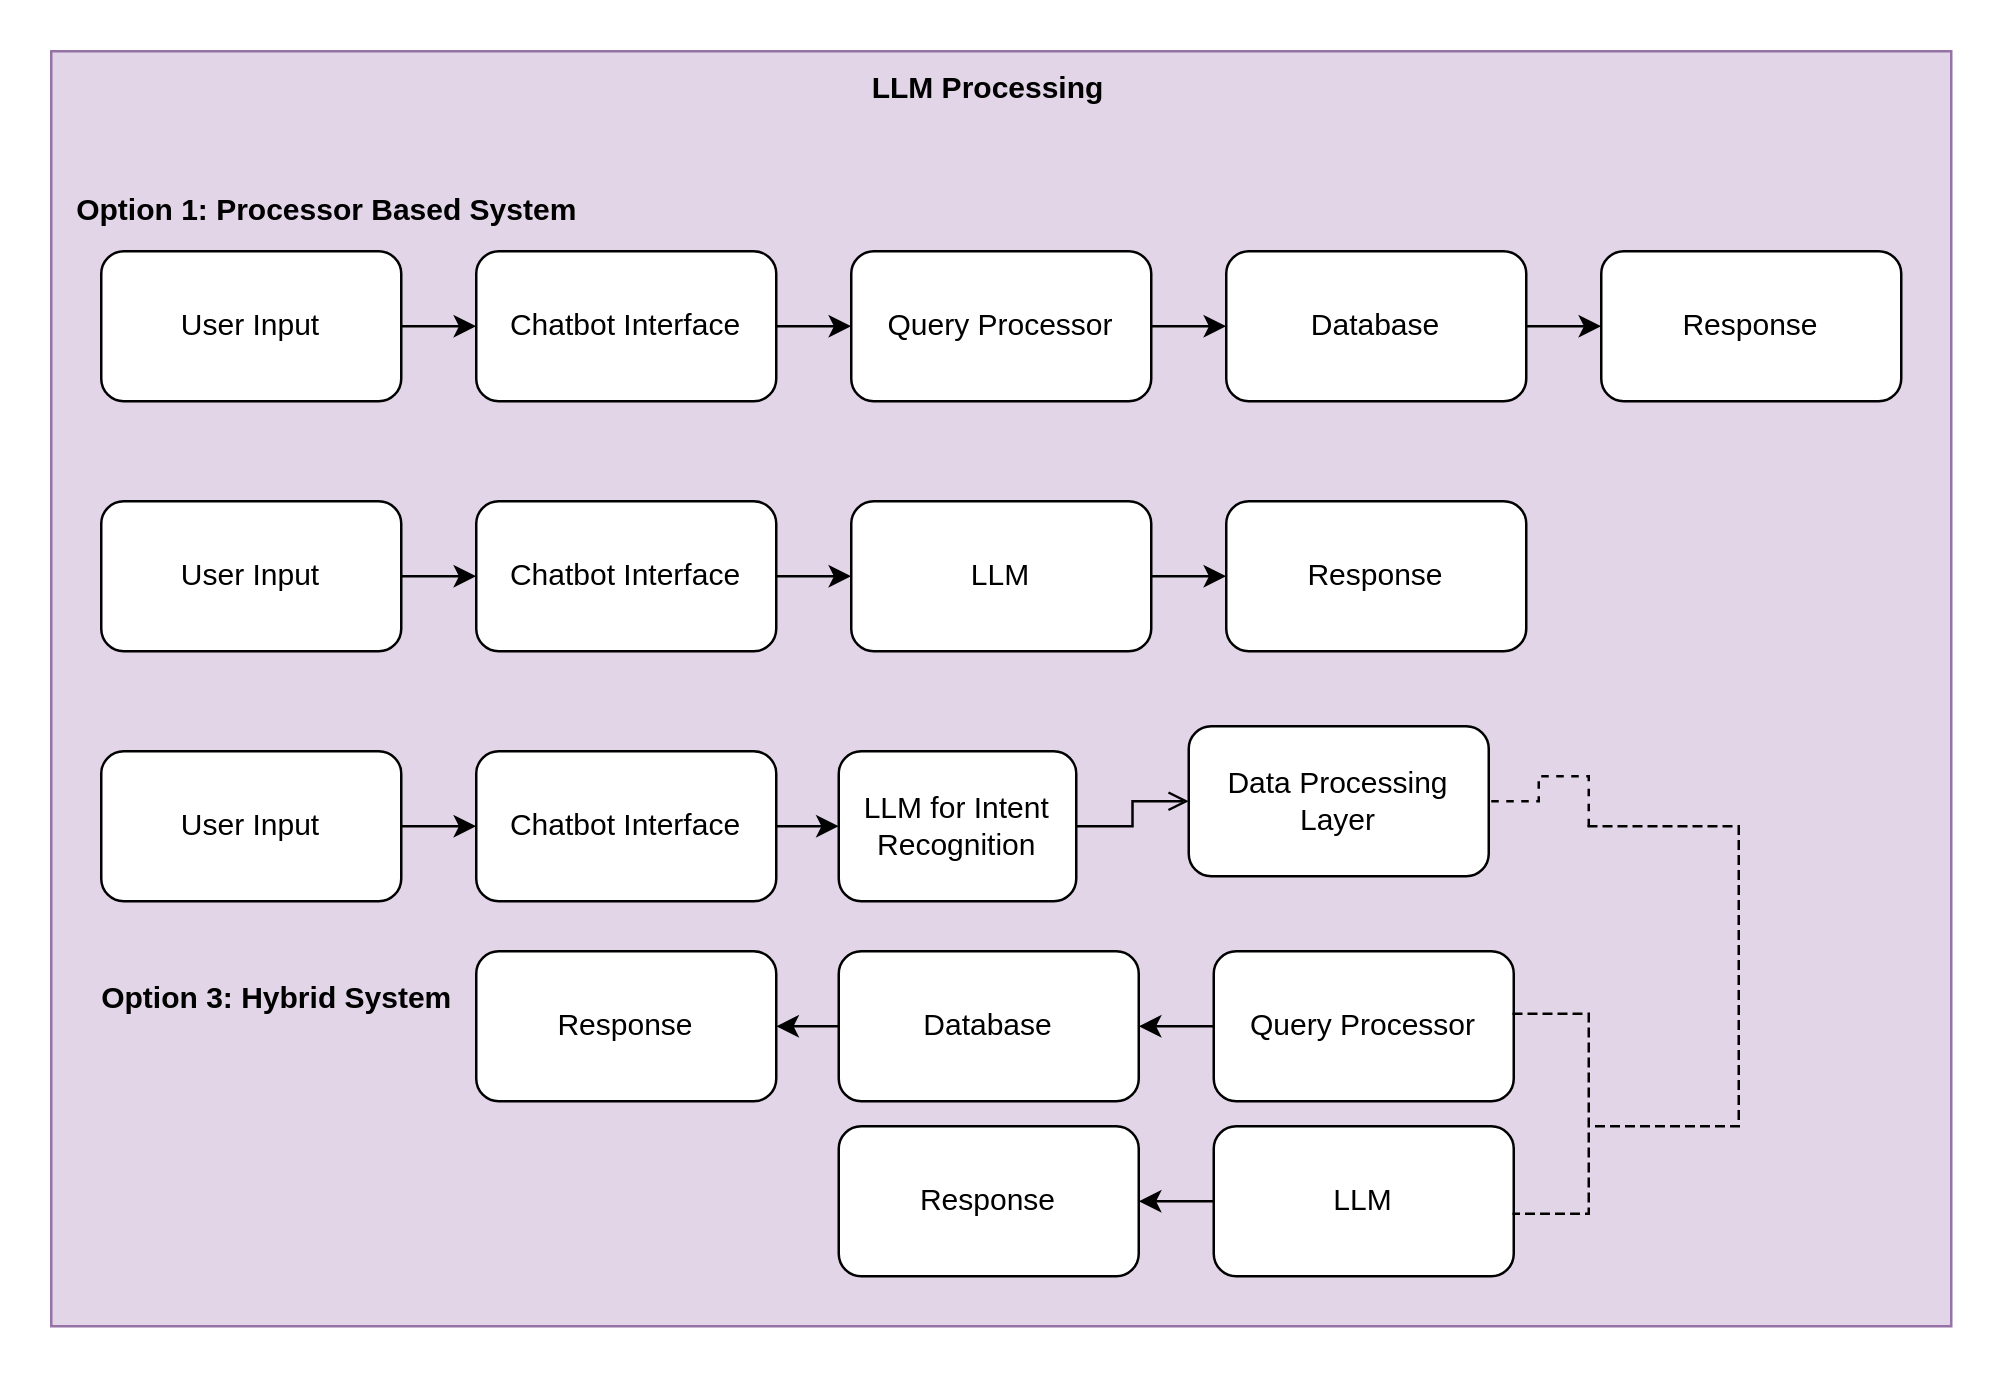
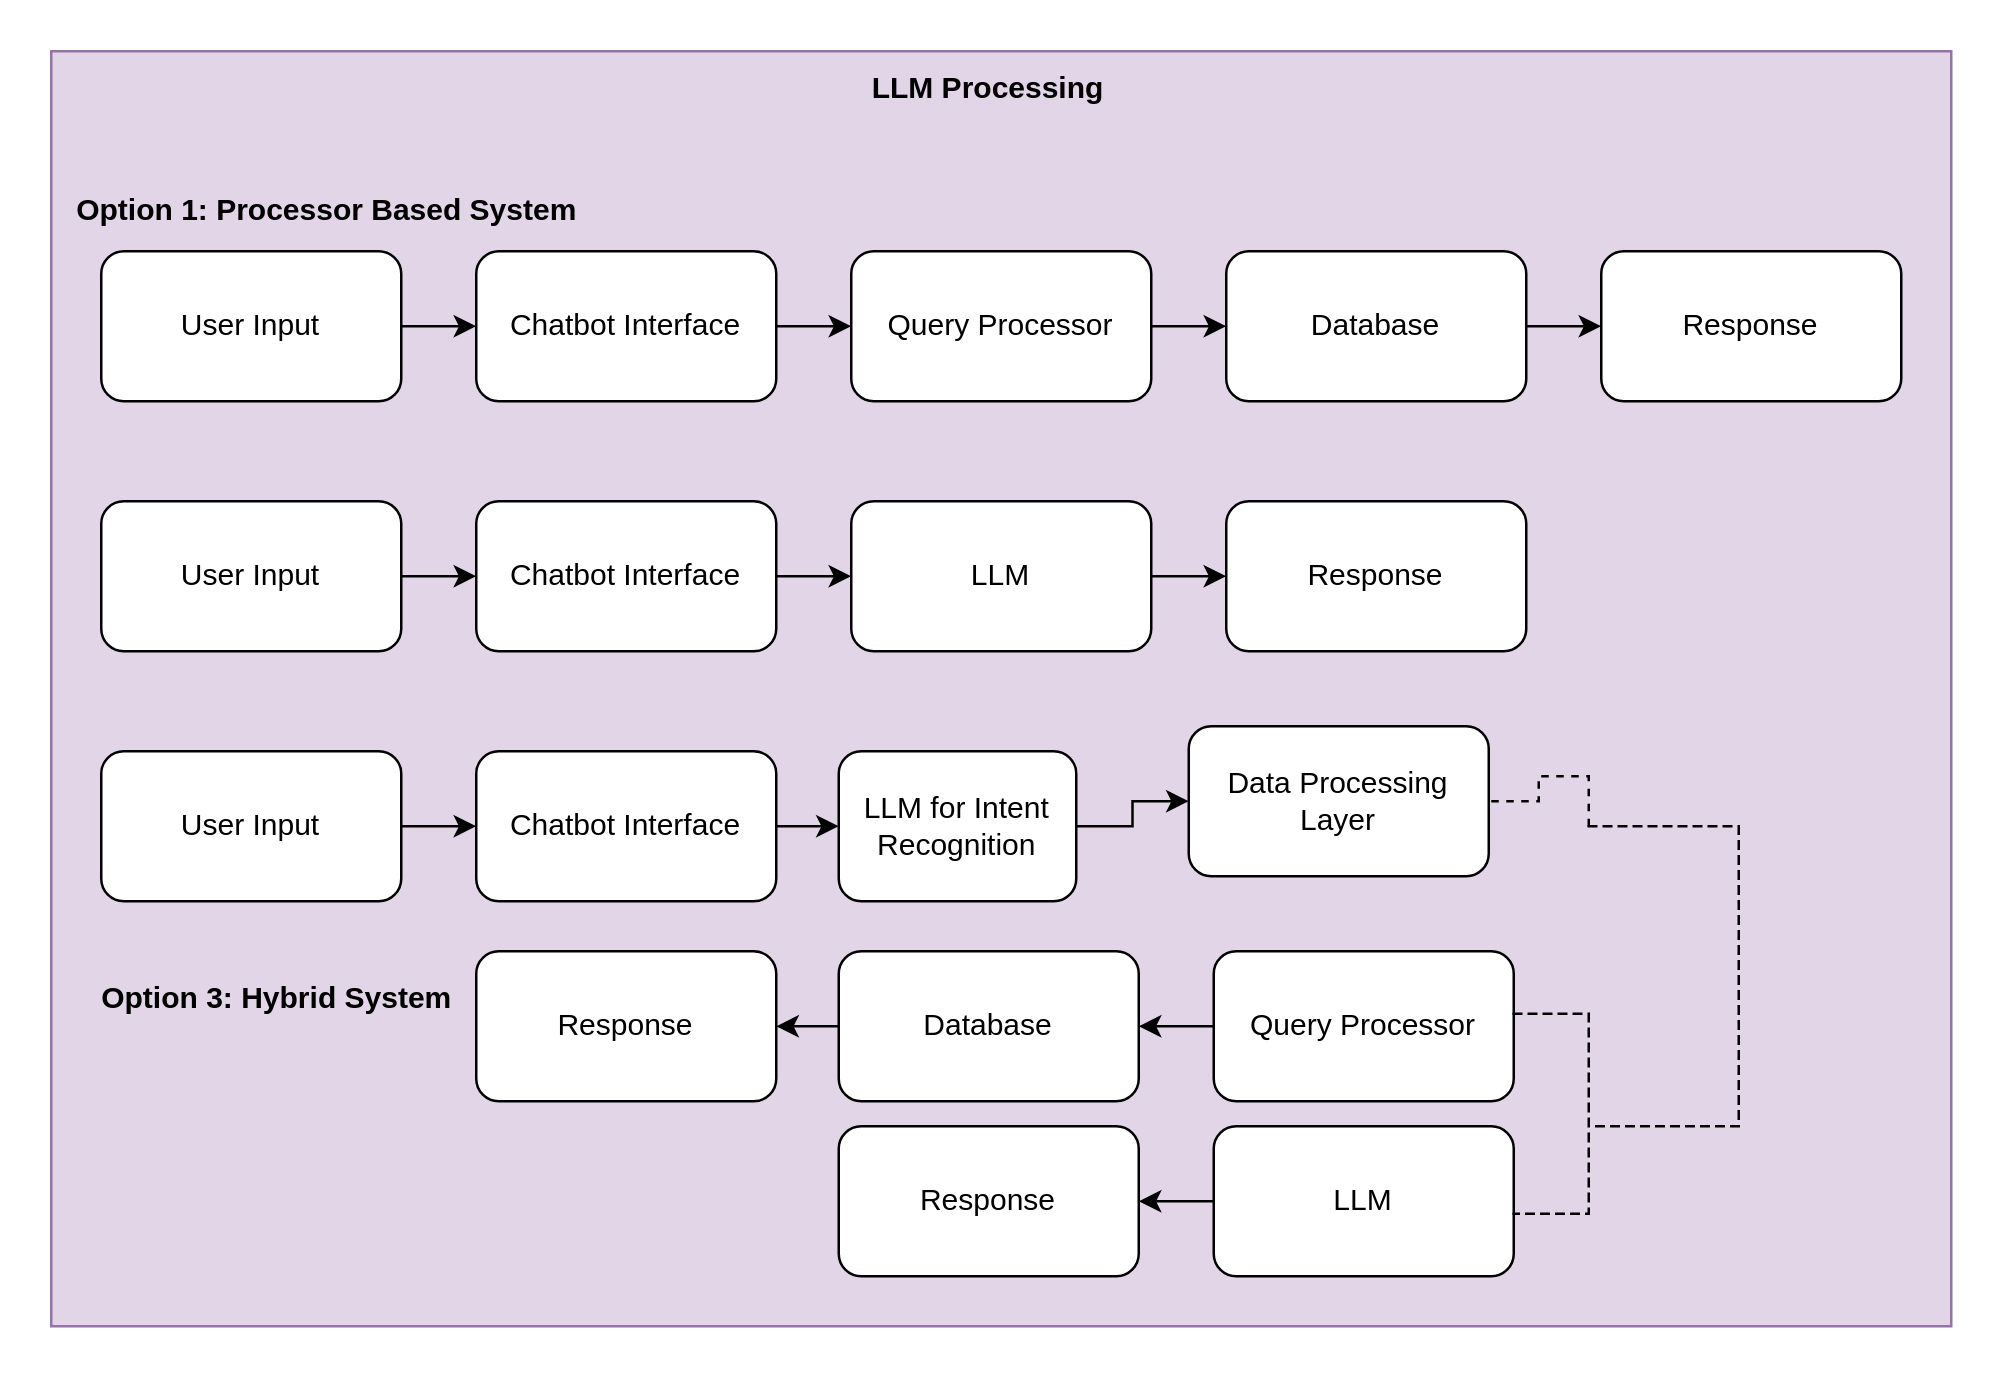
(1174, 801) -> (1170, 801)
